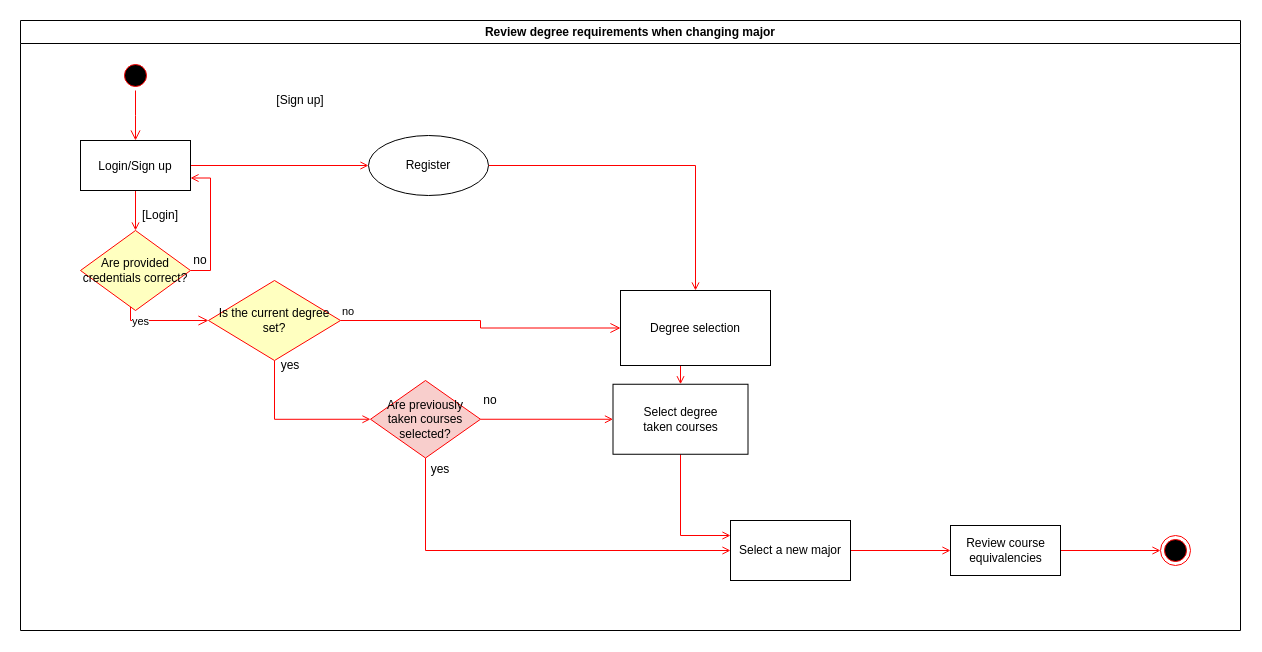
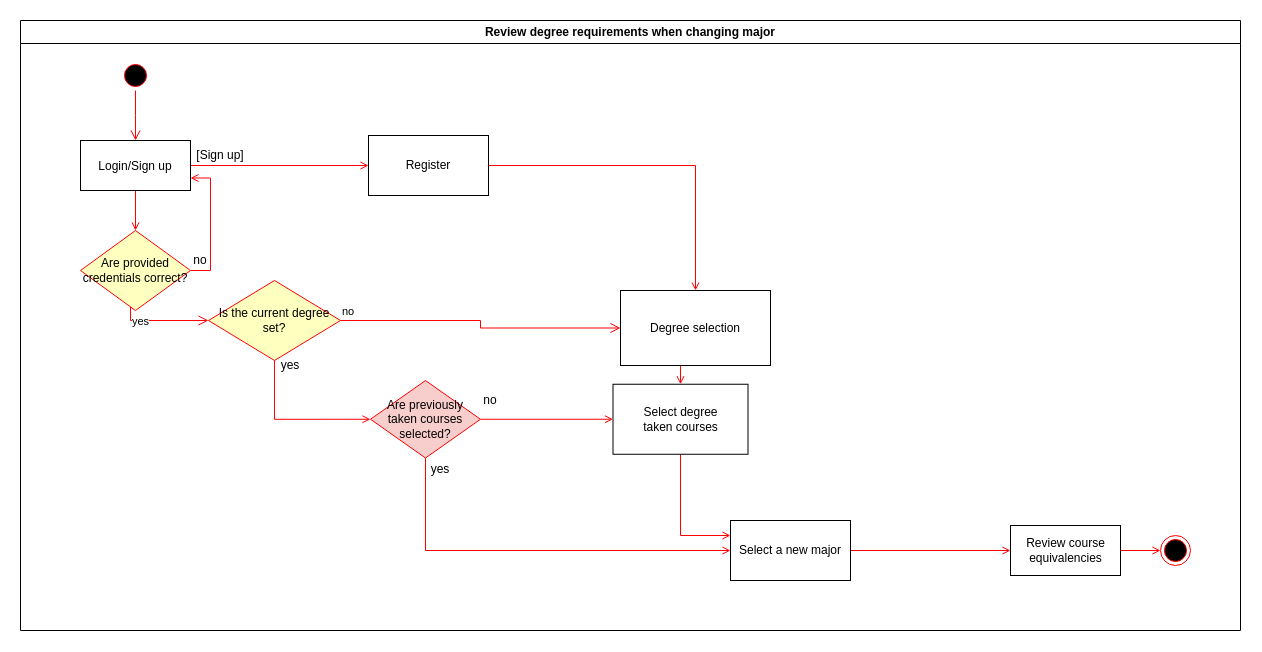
(301, 101) -> (221, 156)
(429, 166) -> (429, 166)
(161, 216) -> none
(1006, 551) -> (1066, 551)
